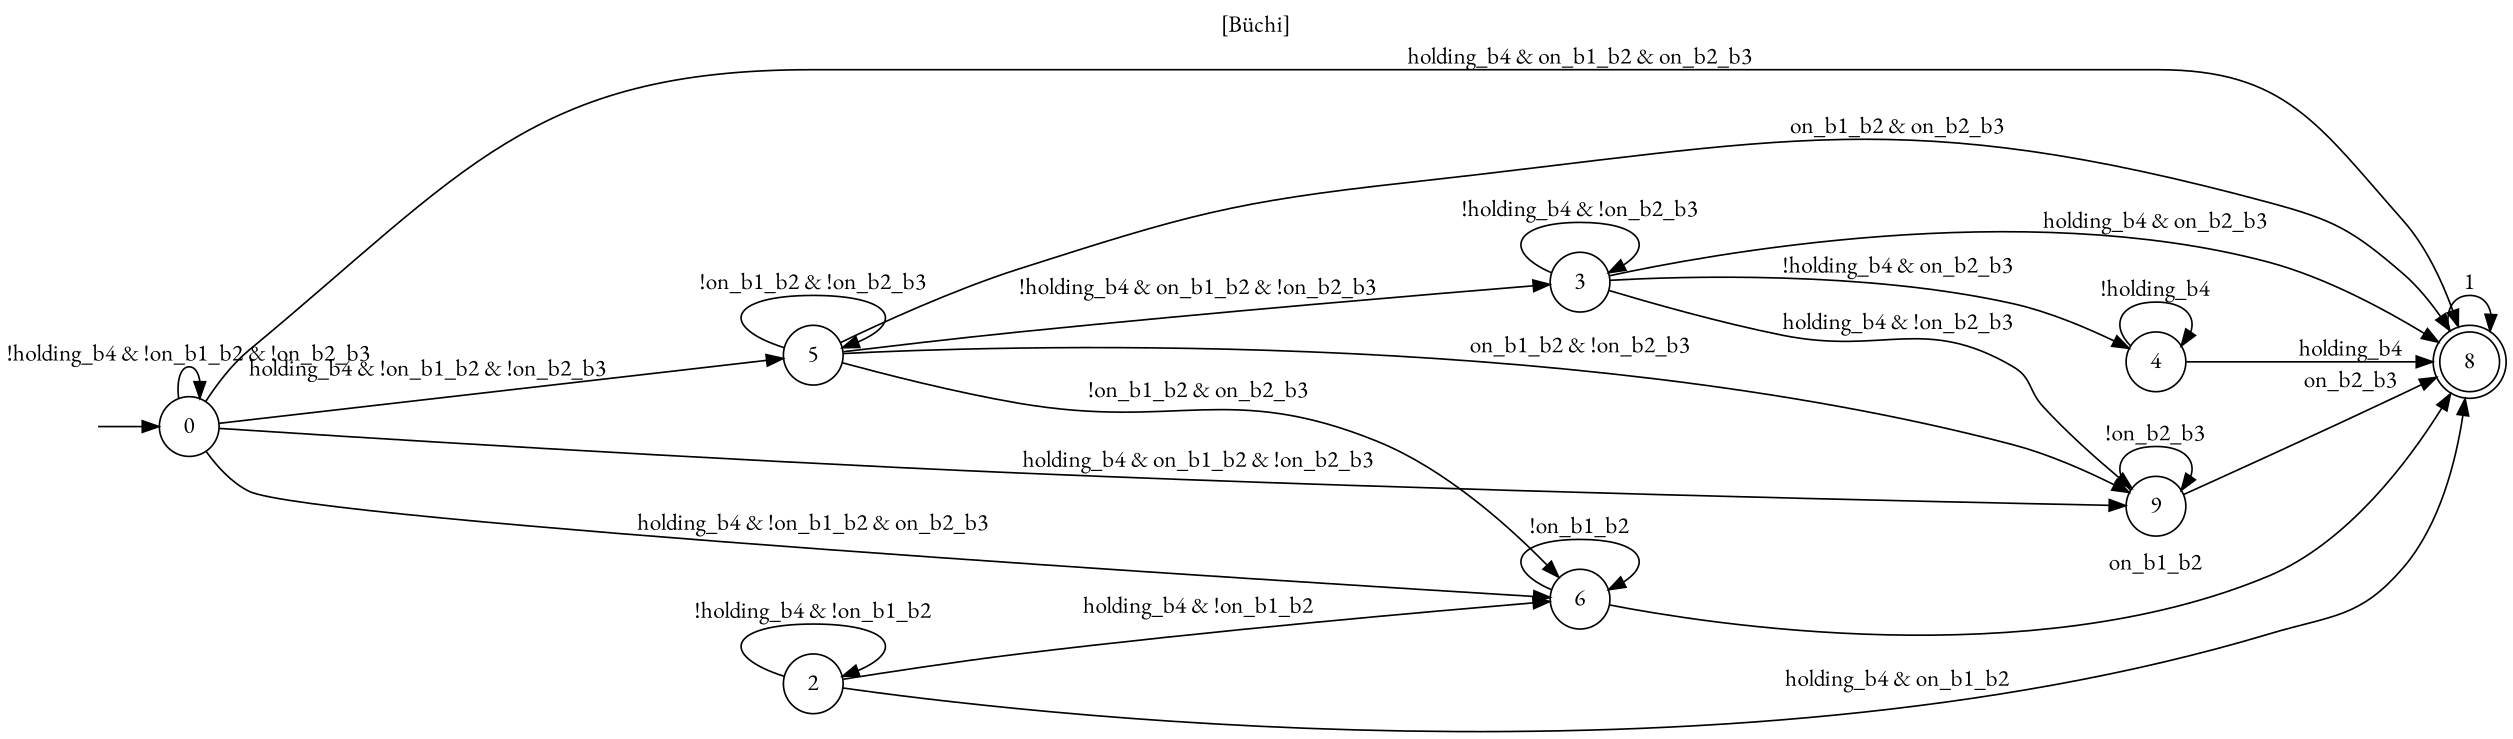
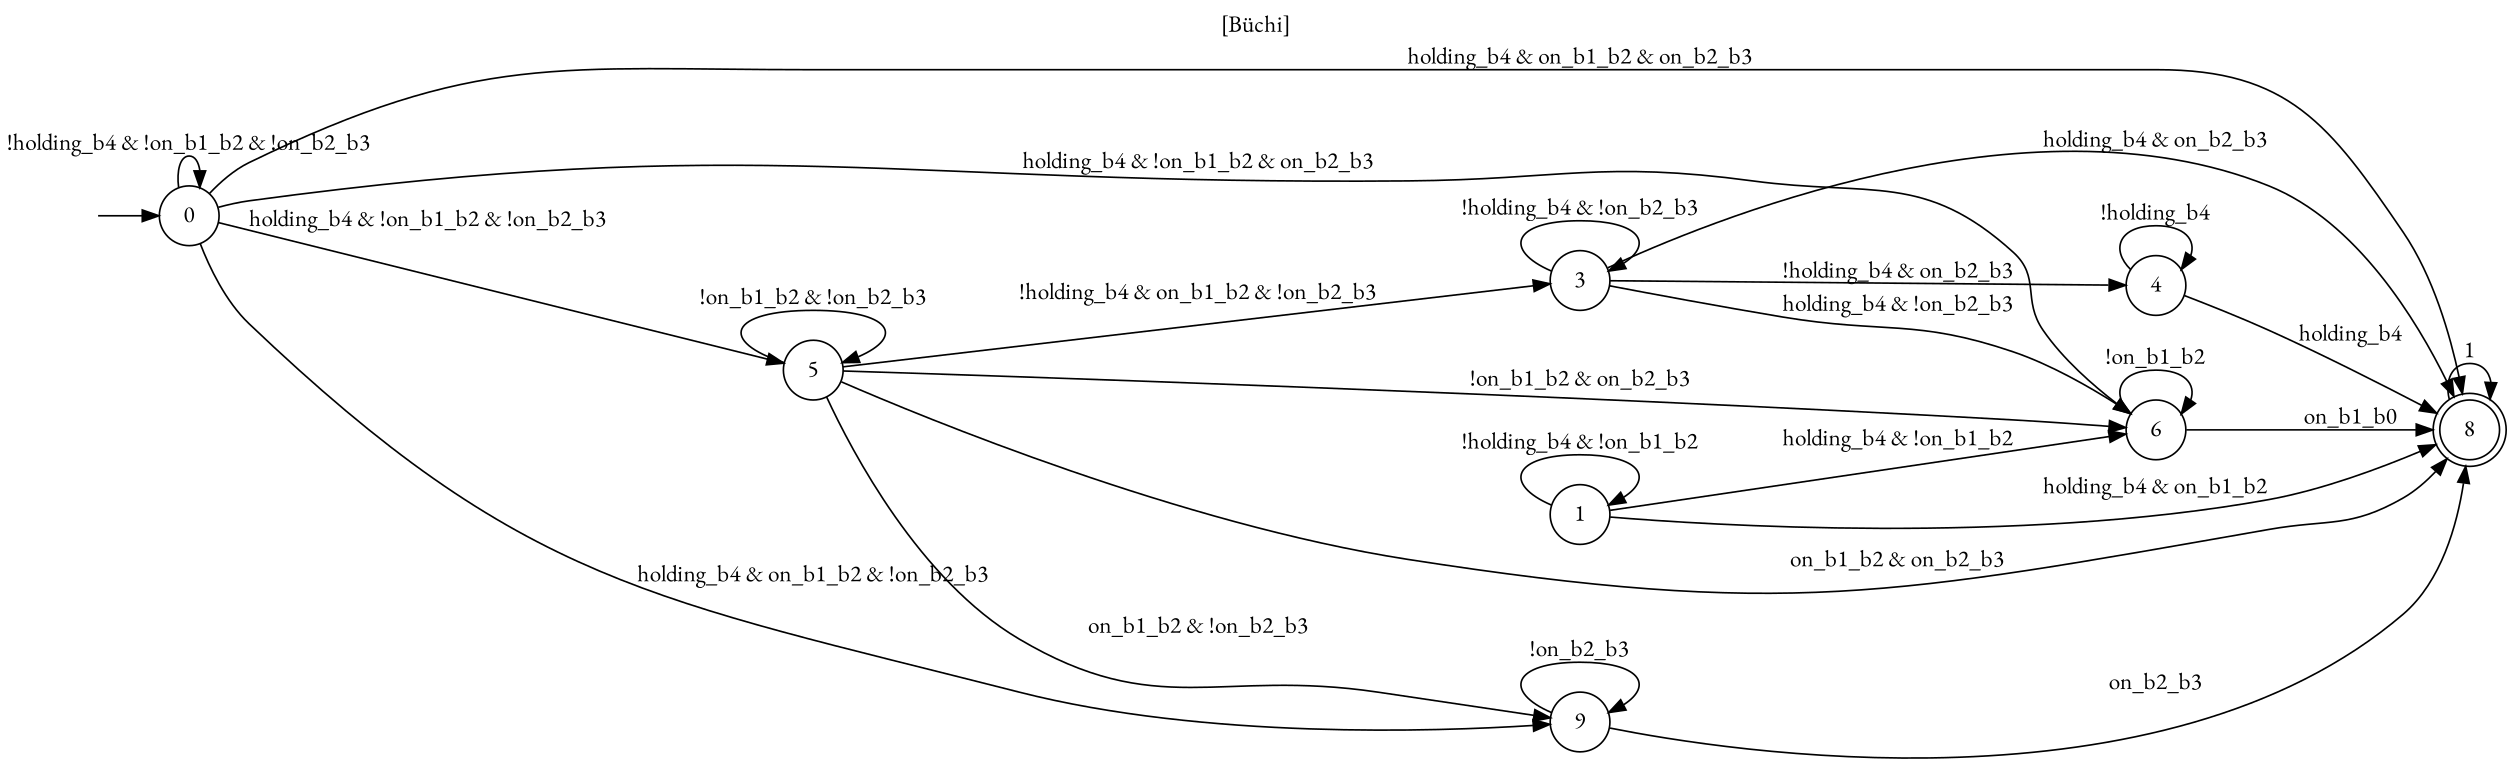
(1888, 340) -> (1869, 326)
(2156, 563) -> (2351, 417)
(813, 684) -> (1580, 515)
